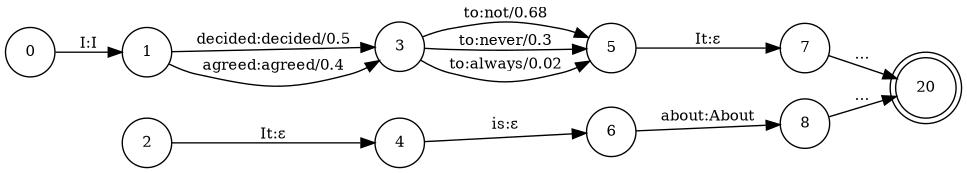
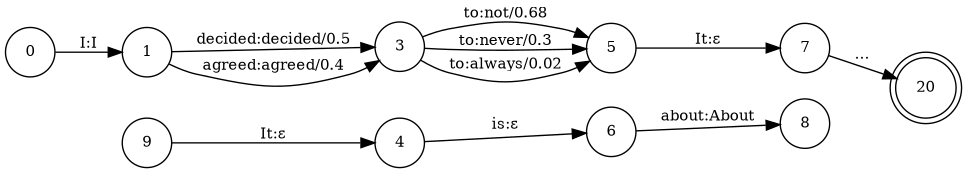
(856, 109) -> none
(147, 143) -> (147, 143)
